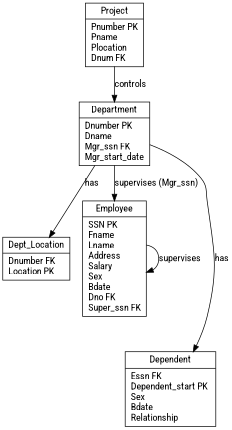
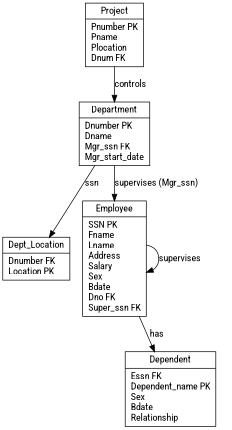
(92, 183) -> (92, 183)
(211, 232) -> (146, 331)
(169, 387) -> (170, 387)
